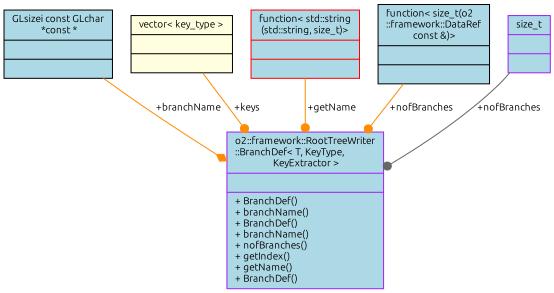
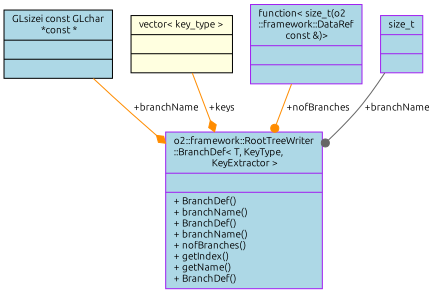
(305, 44) -> none
(434, 44) -> (306, 44)
(222, 99) -> (201, 97)
(508, 108) -> (396, 108)
